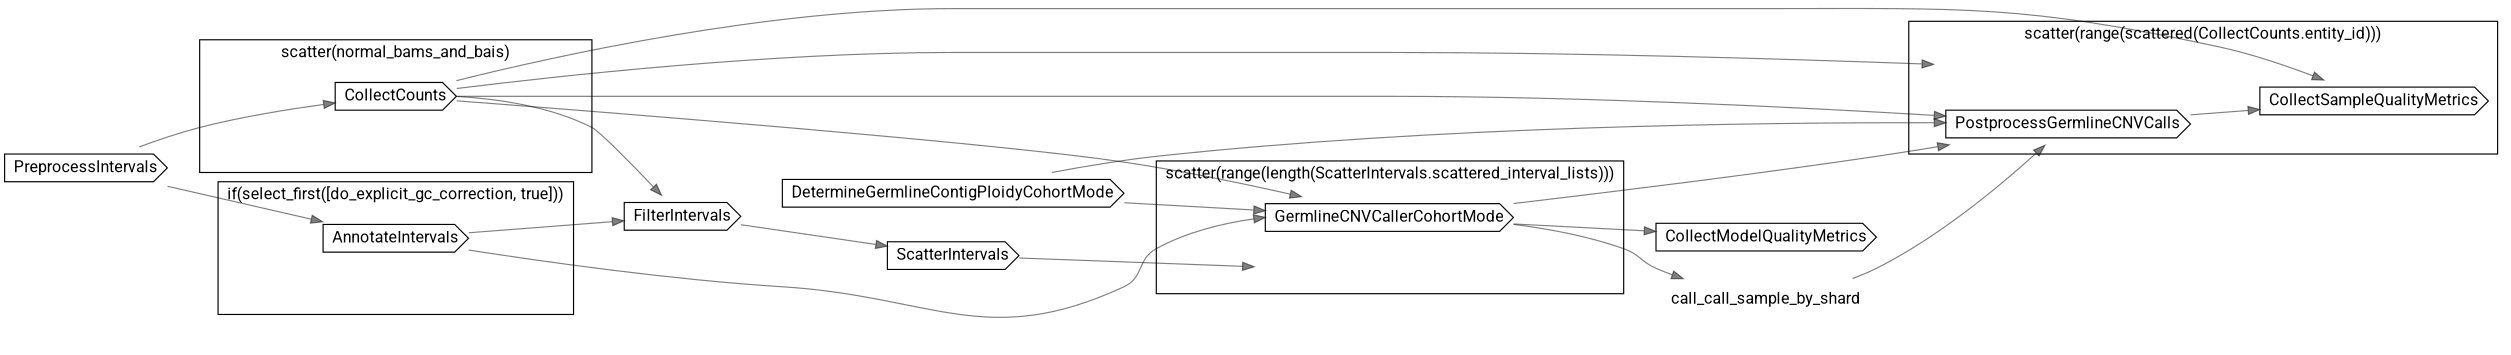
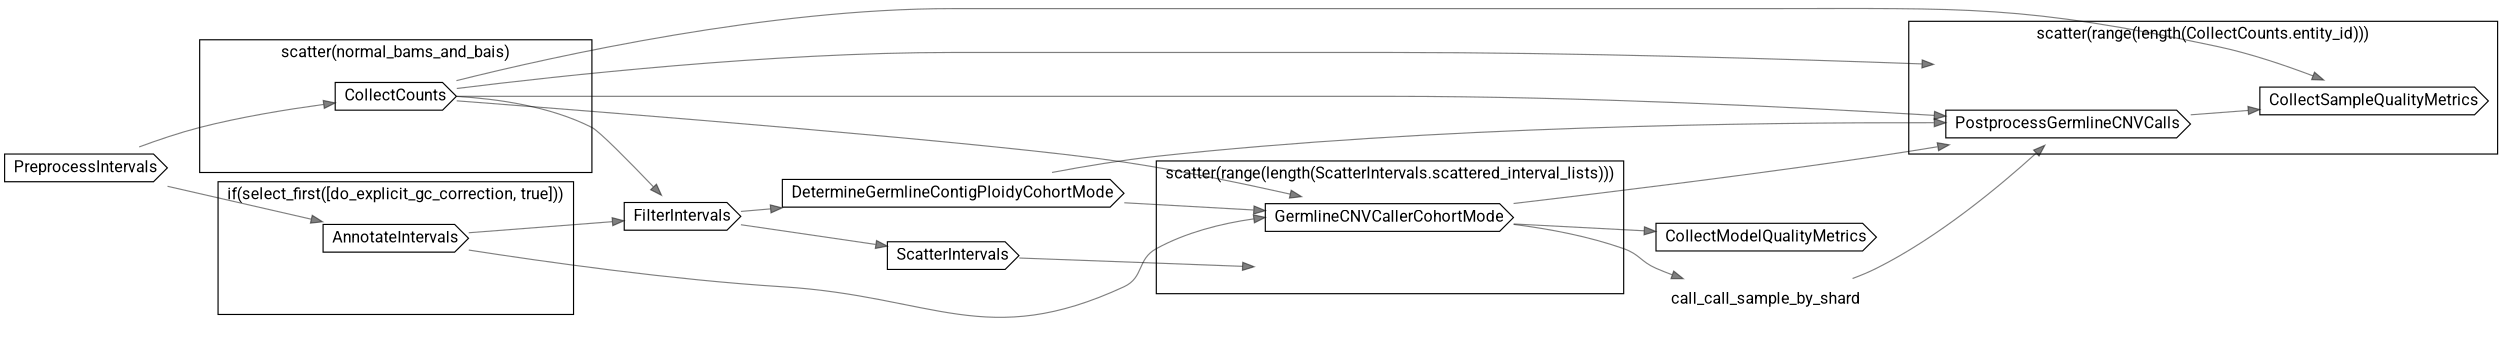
(2203, 35) -> (2203, 35)
none -> (756, 210)
